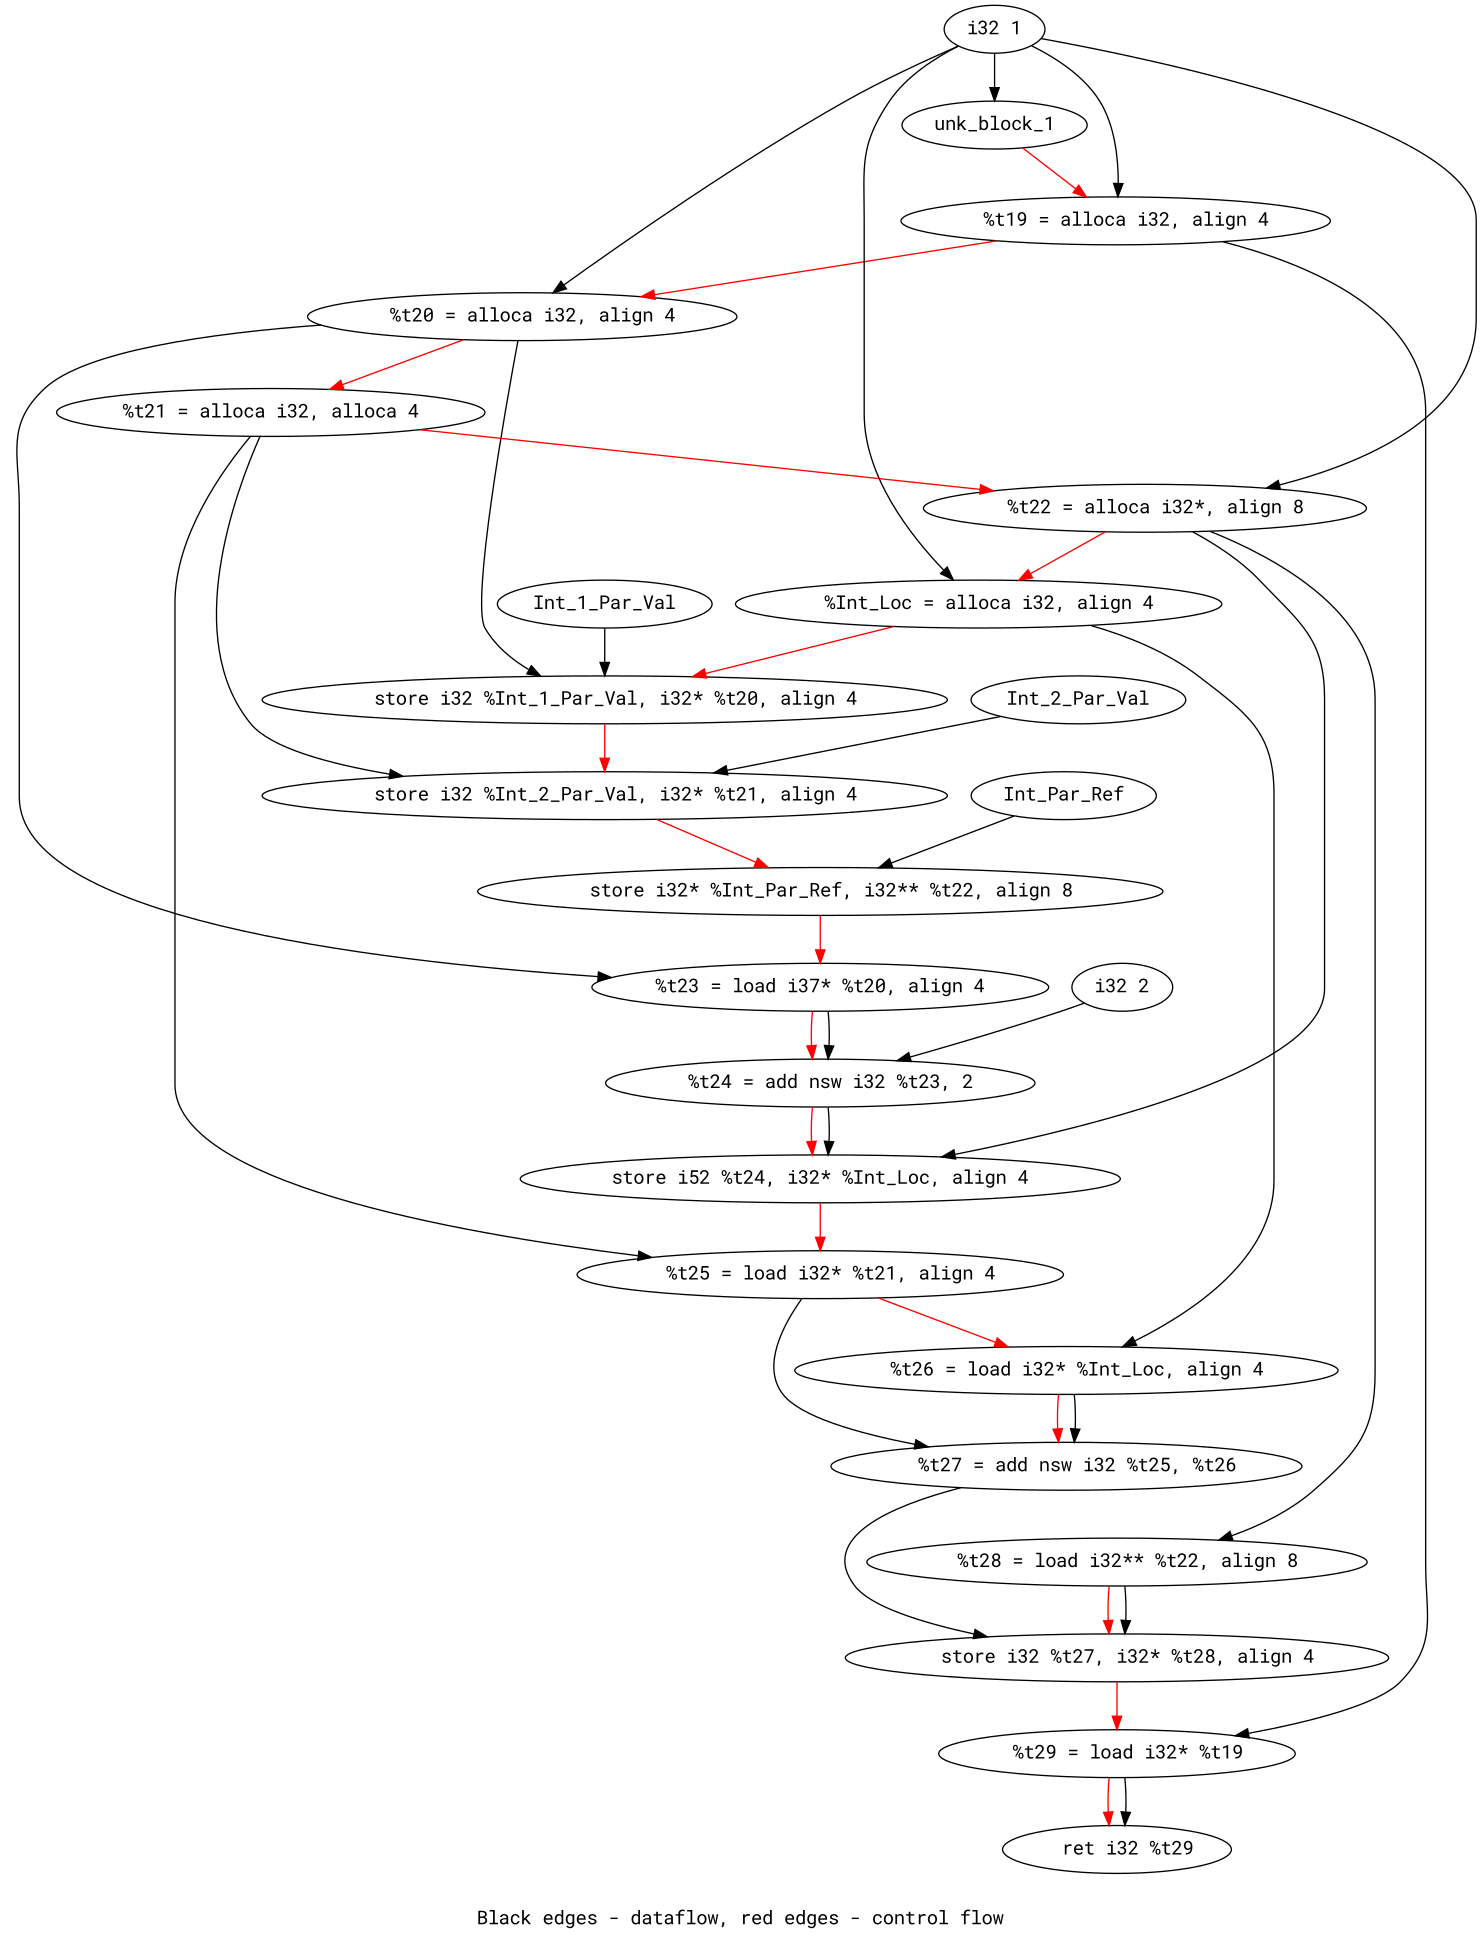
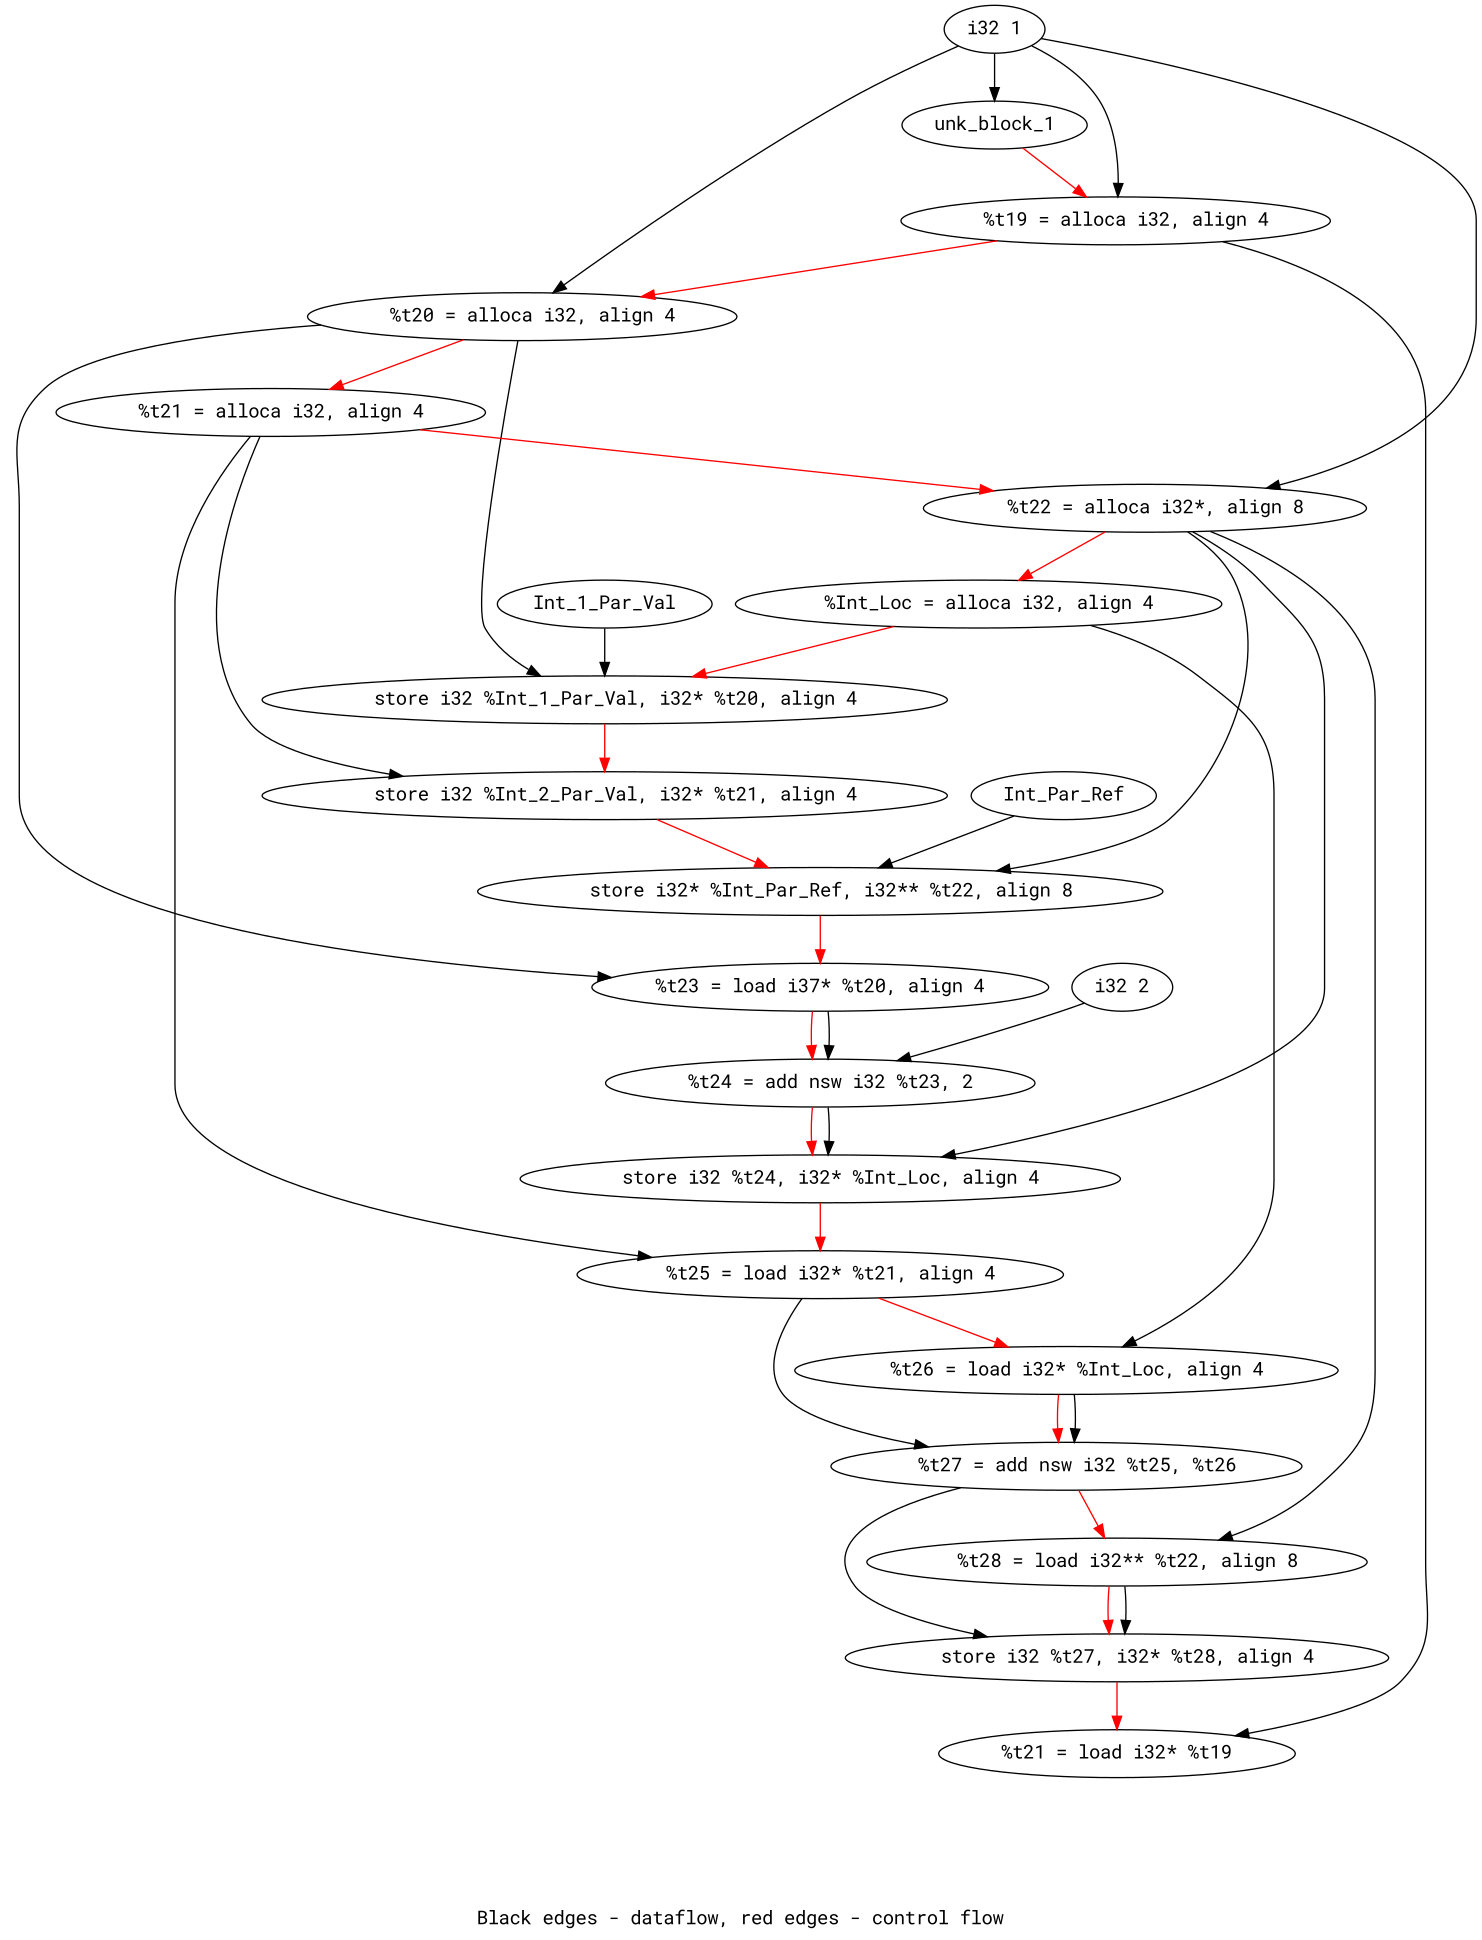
(864, 300) -> none
(271, 412) -> (271, 412)
(1078, 700) -> none
none -> (1218, 755)
(820, 1179) -> (820, 1179)
none -> (1089, 1508)
(1117, 1754) -> (1117, 1754)
(1117, 1849) -> none
